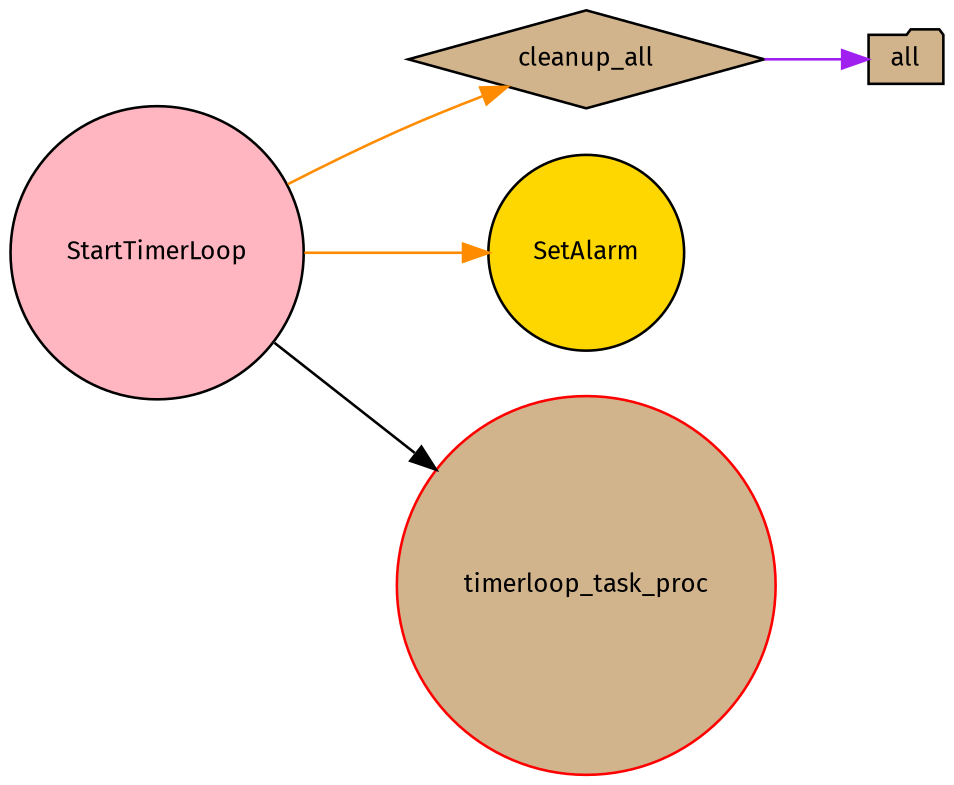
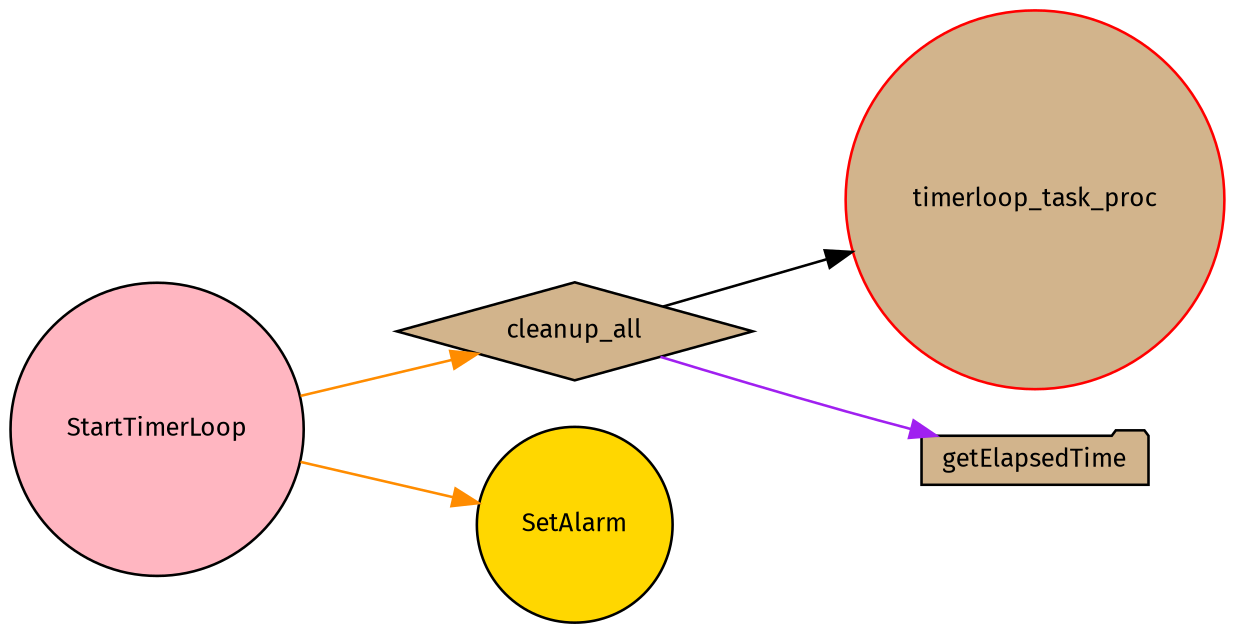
(906, 59) -> (1035, 460)
(345, 398) -> (745, 283)
